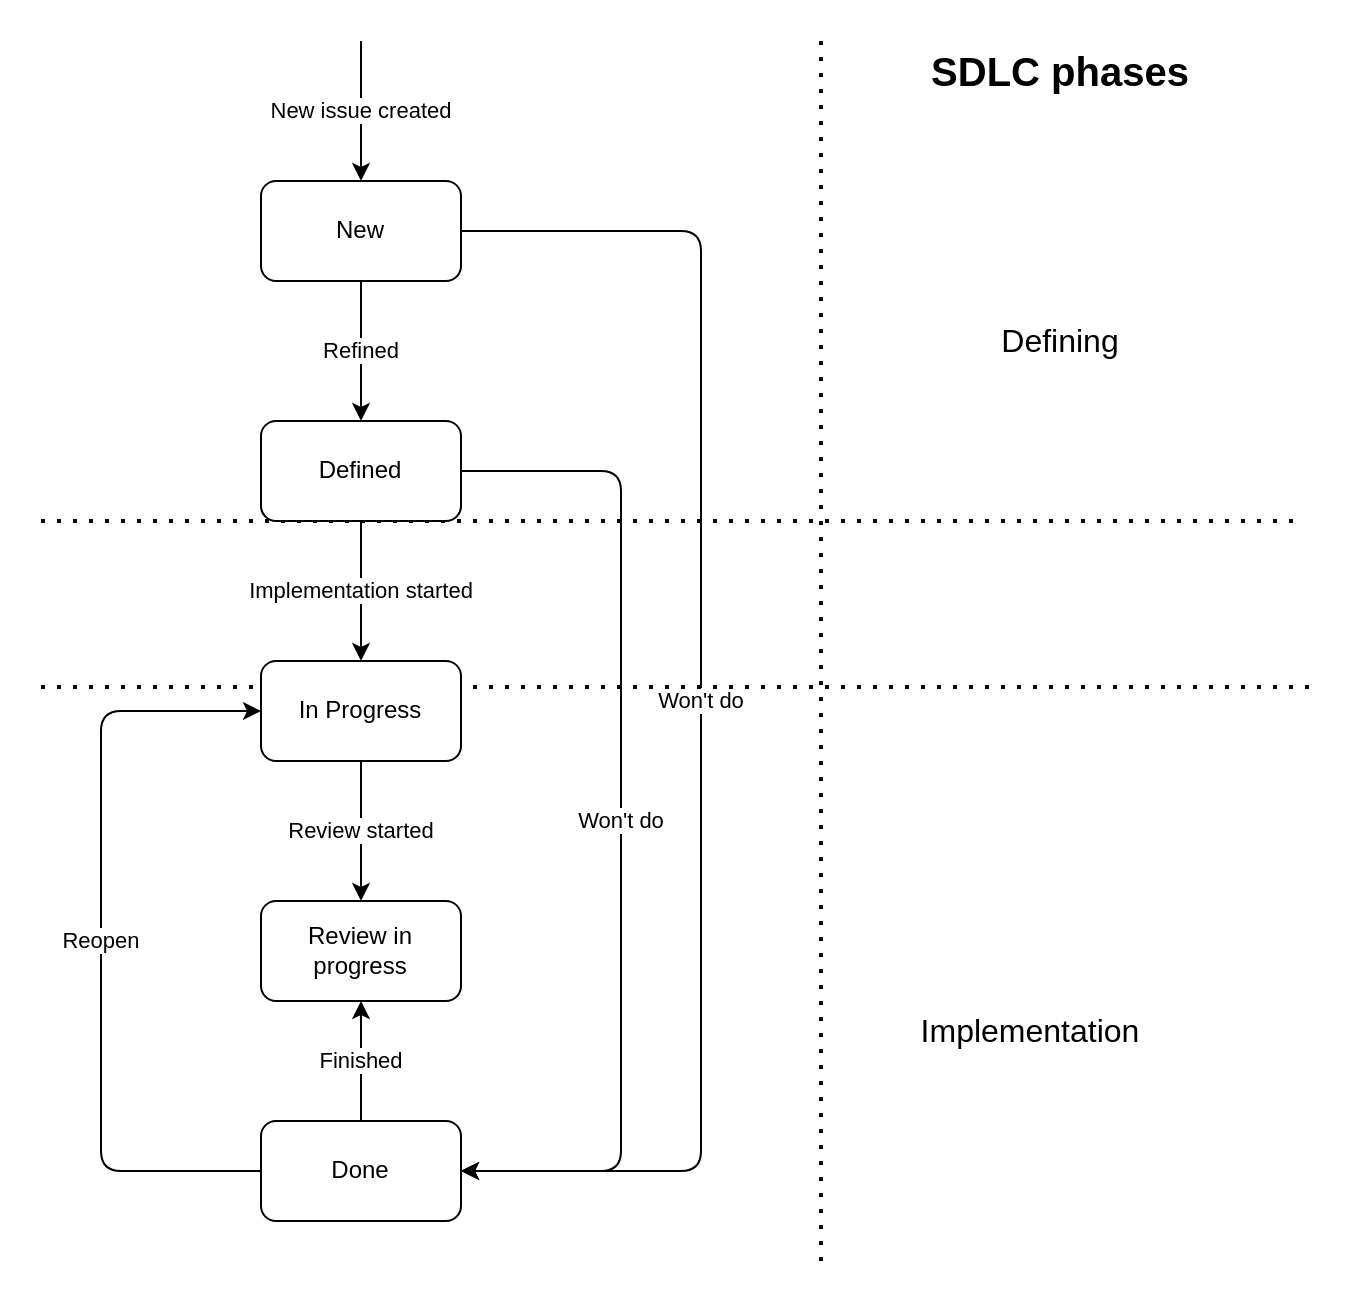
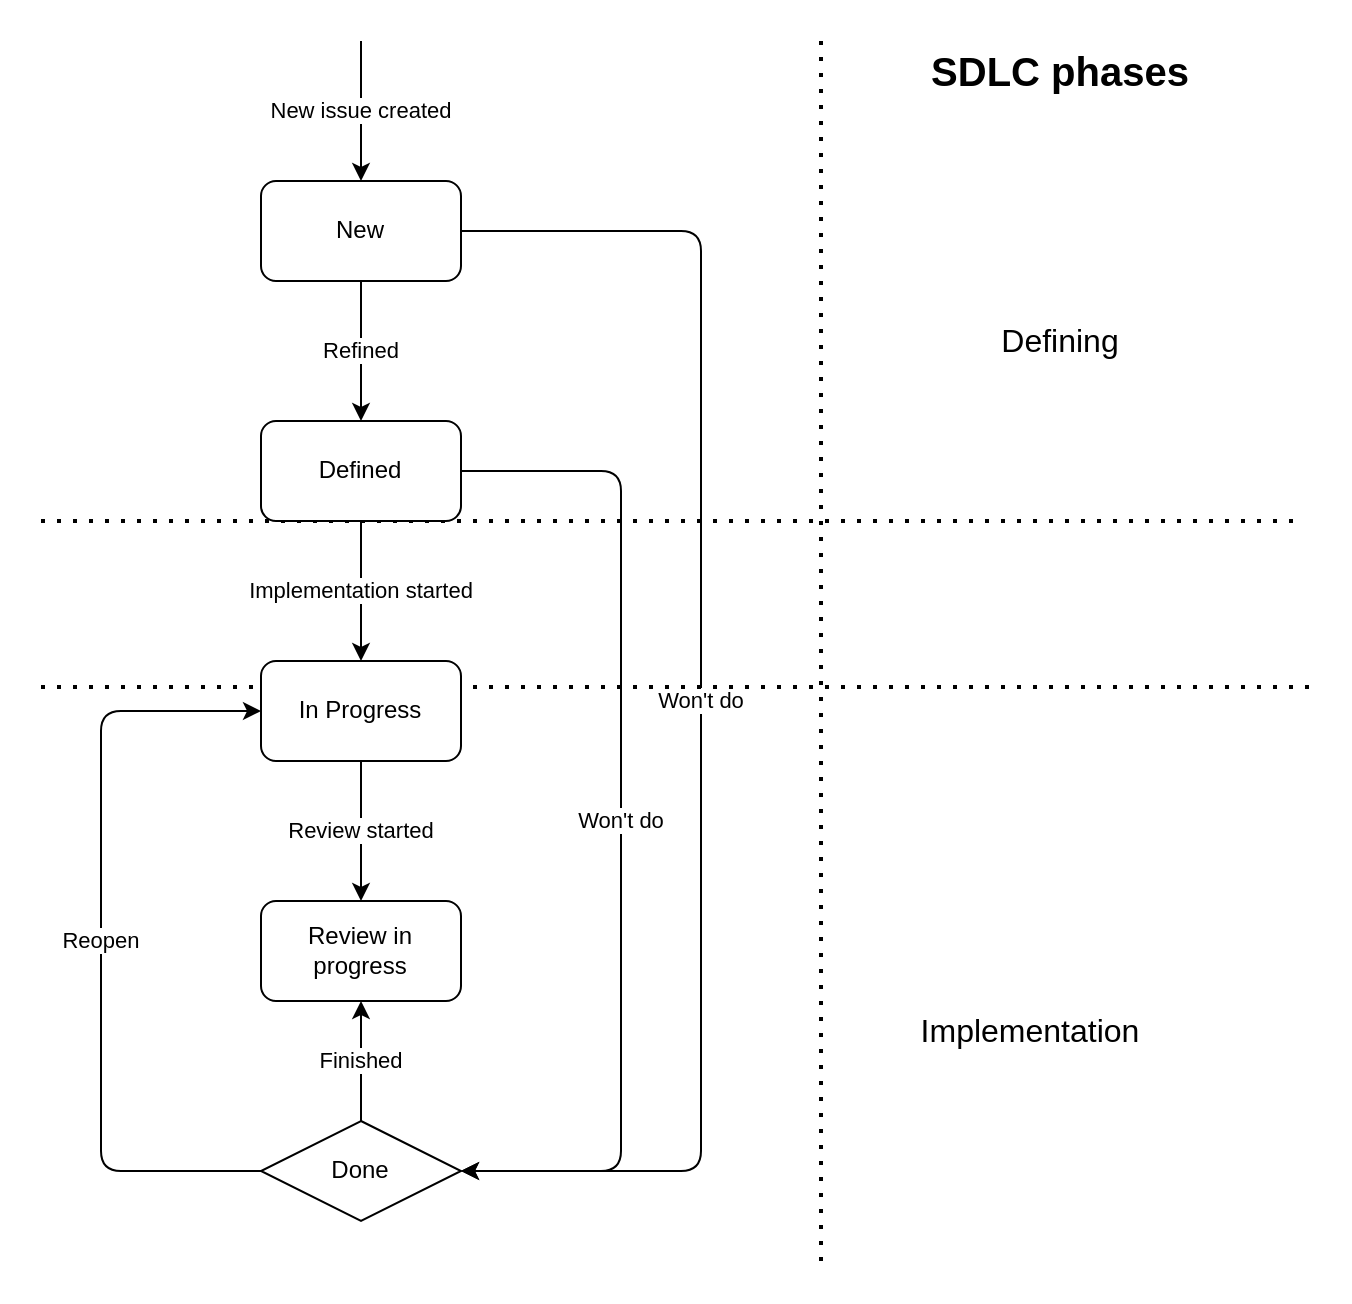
(361, 1171) -> (361, 1171)
